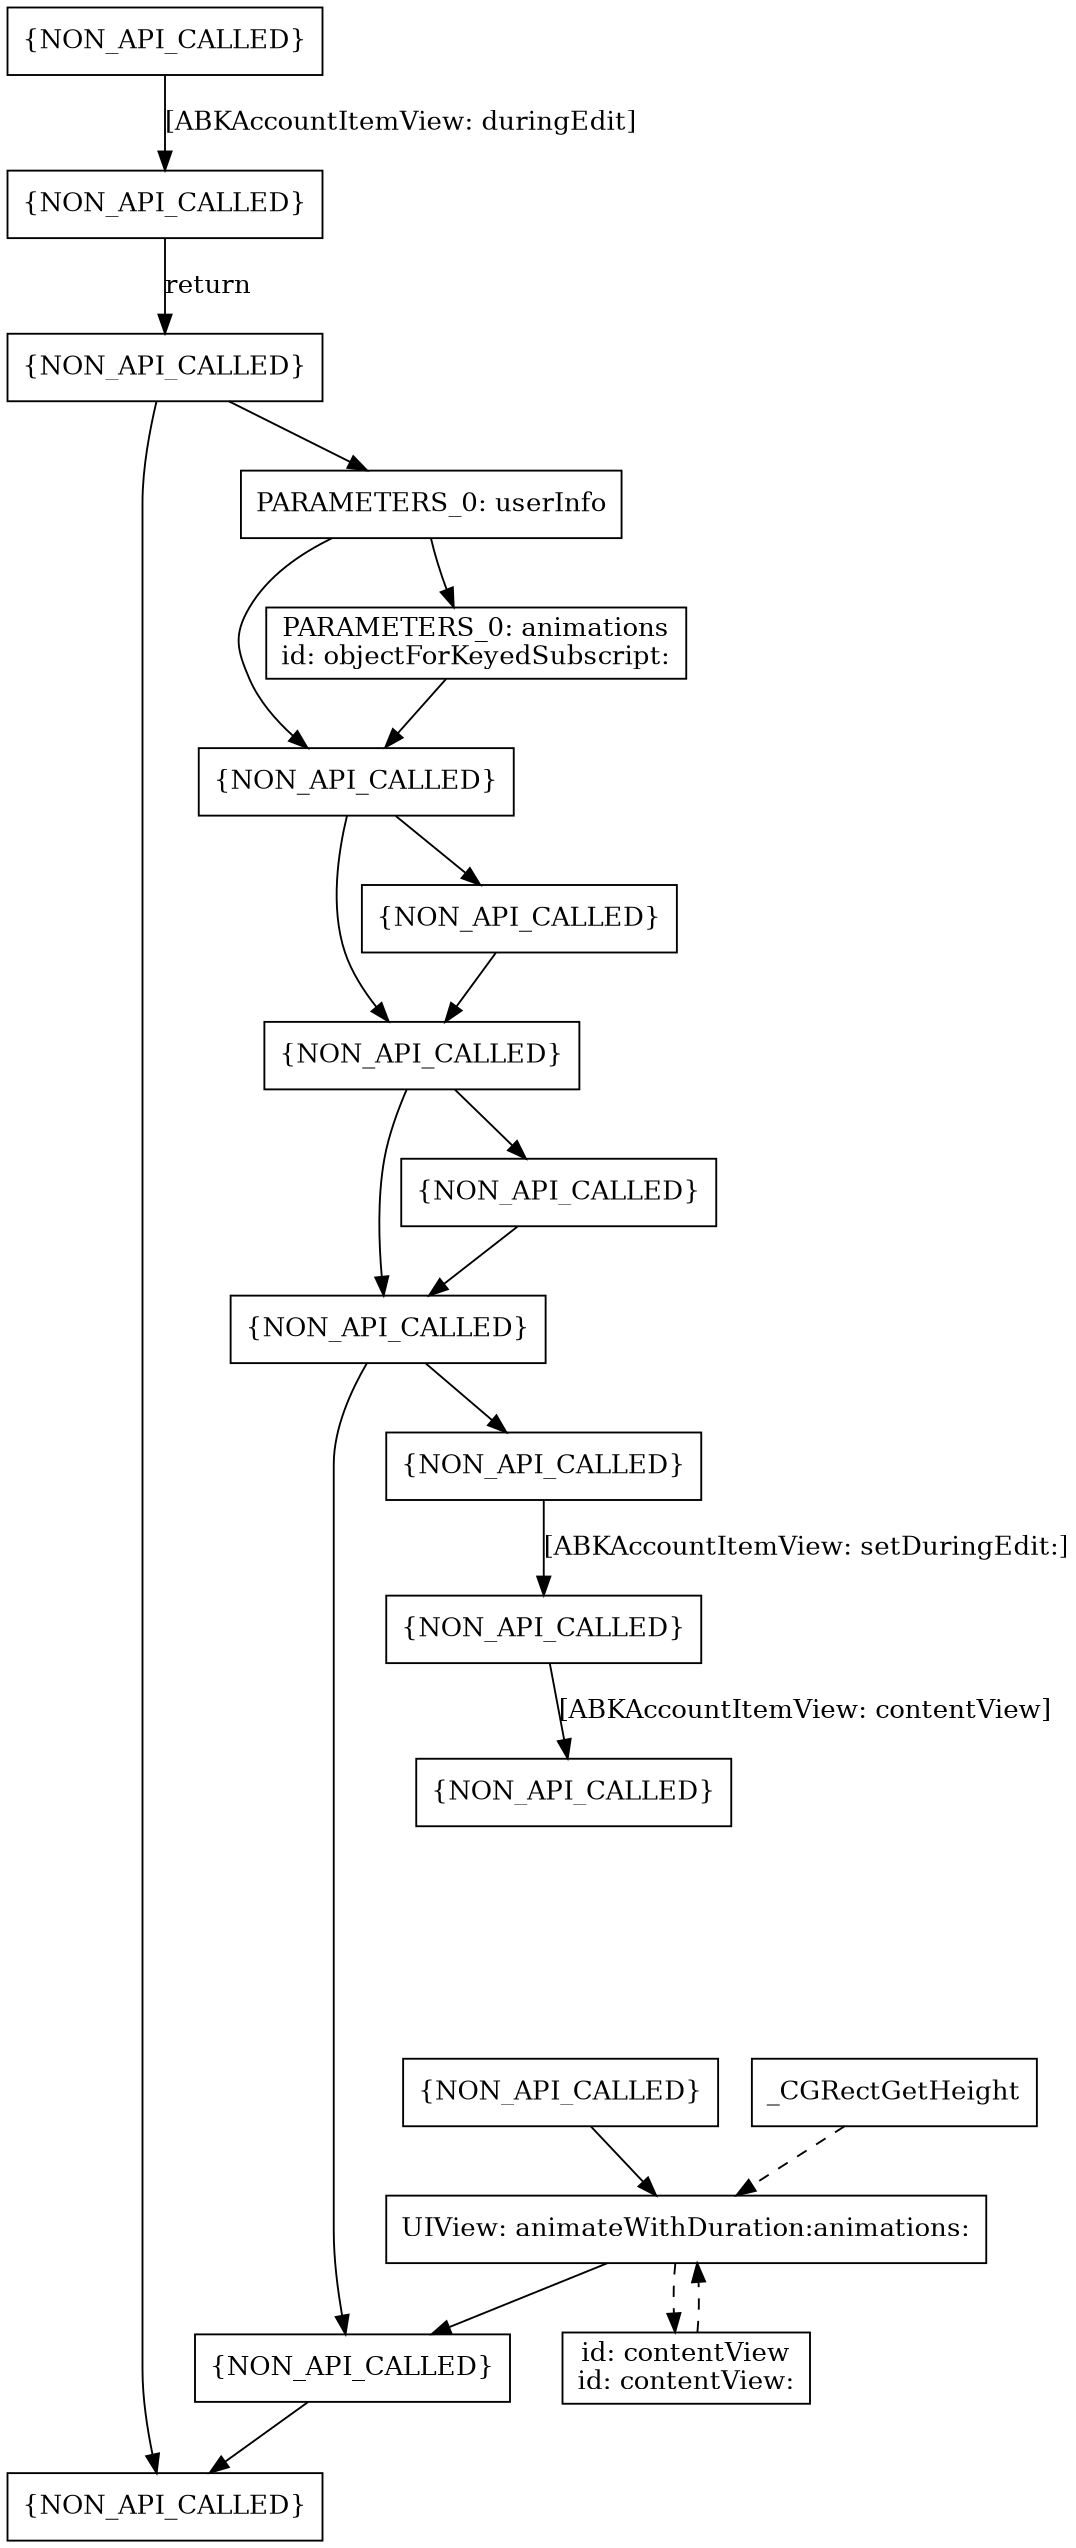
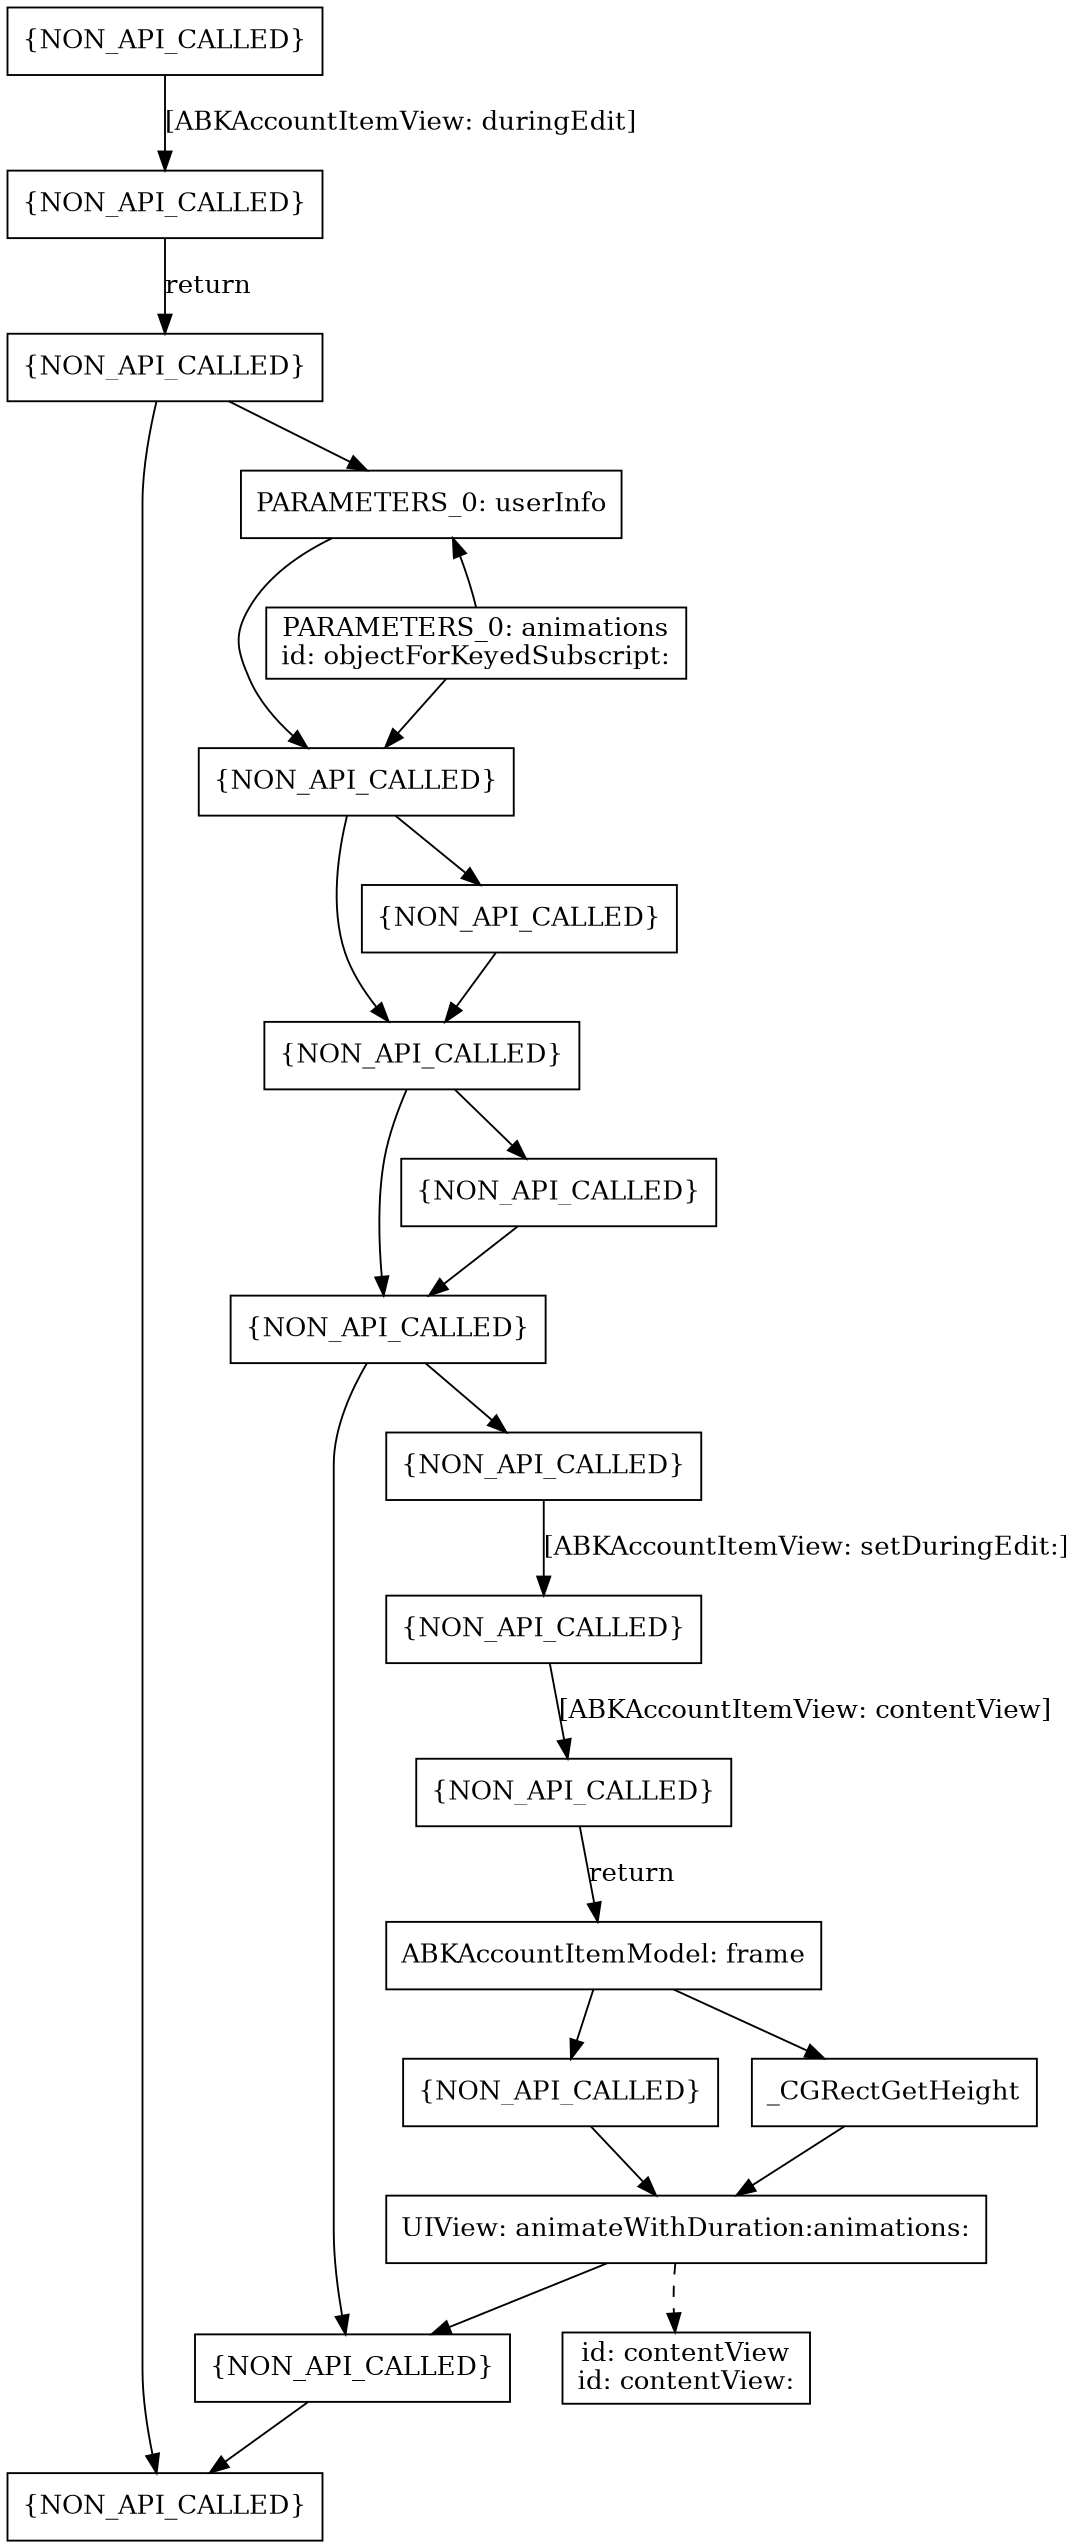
(438, 564) -> (469, 581)
none -> (604, 1956)
(798, 2156) -> (798, 2156)
(699, 2307) -> none
